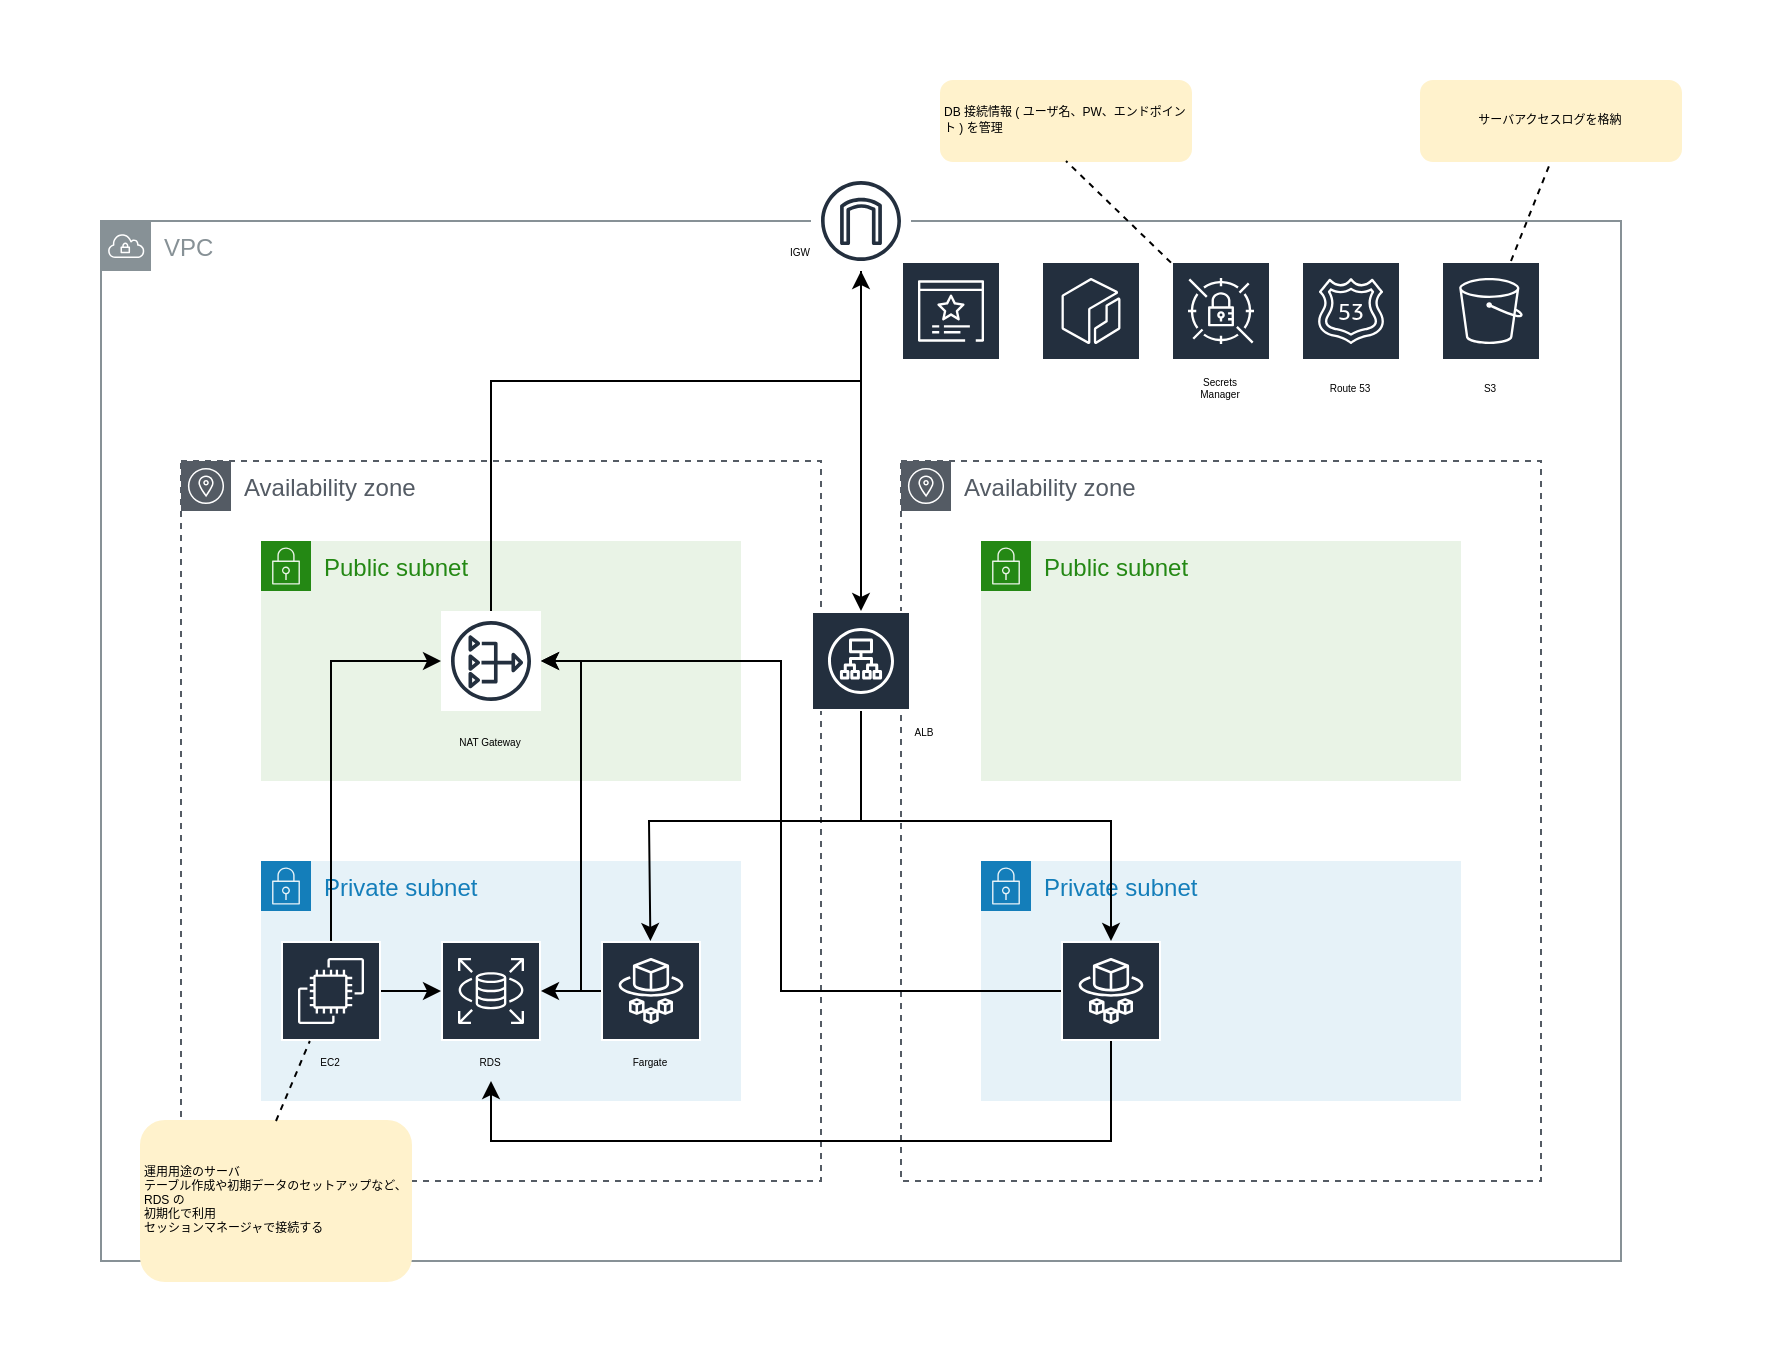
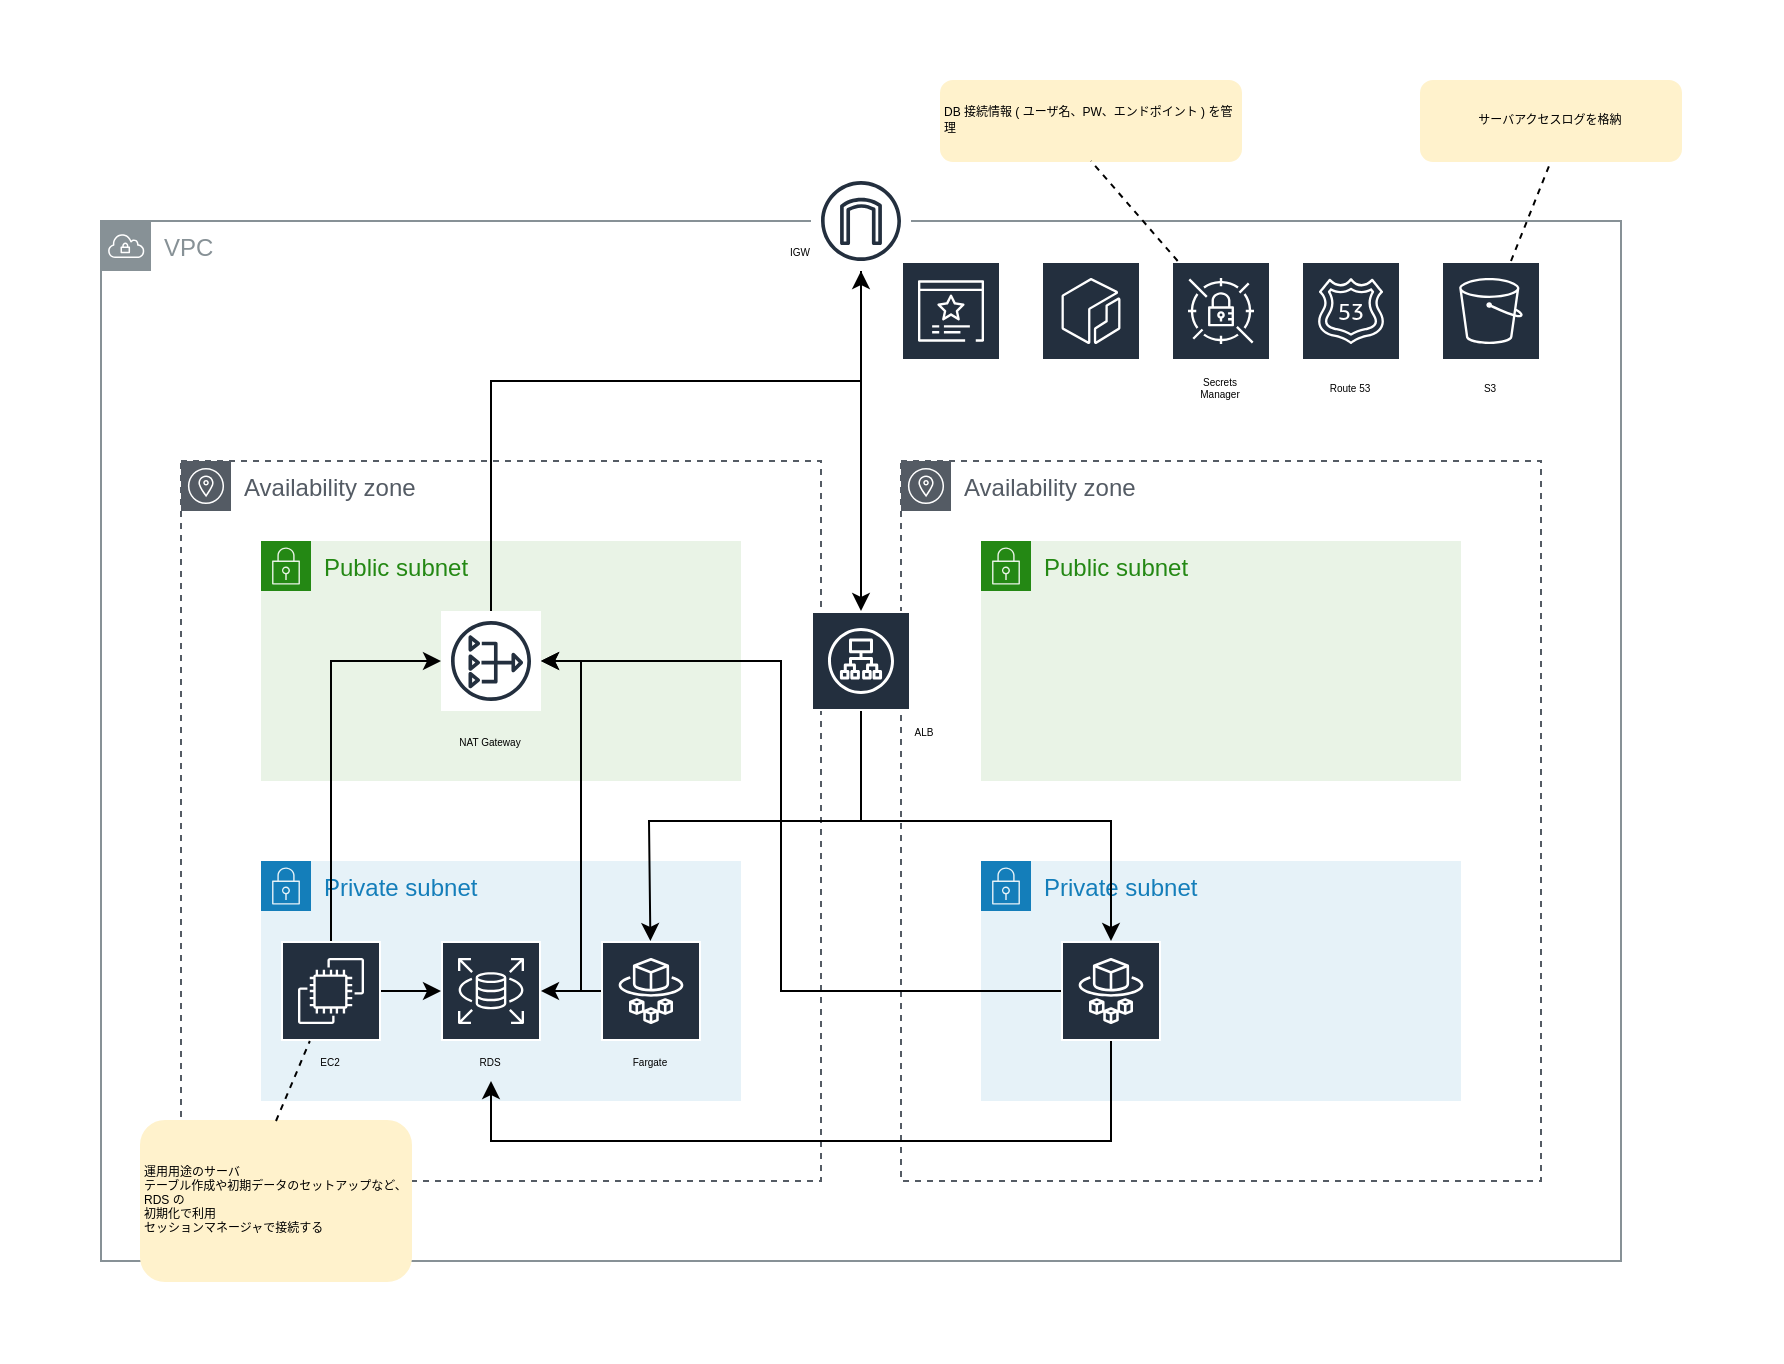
(1066, 121) -> (1091, 121)
